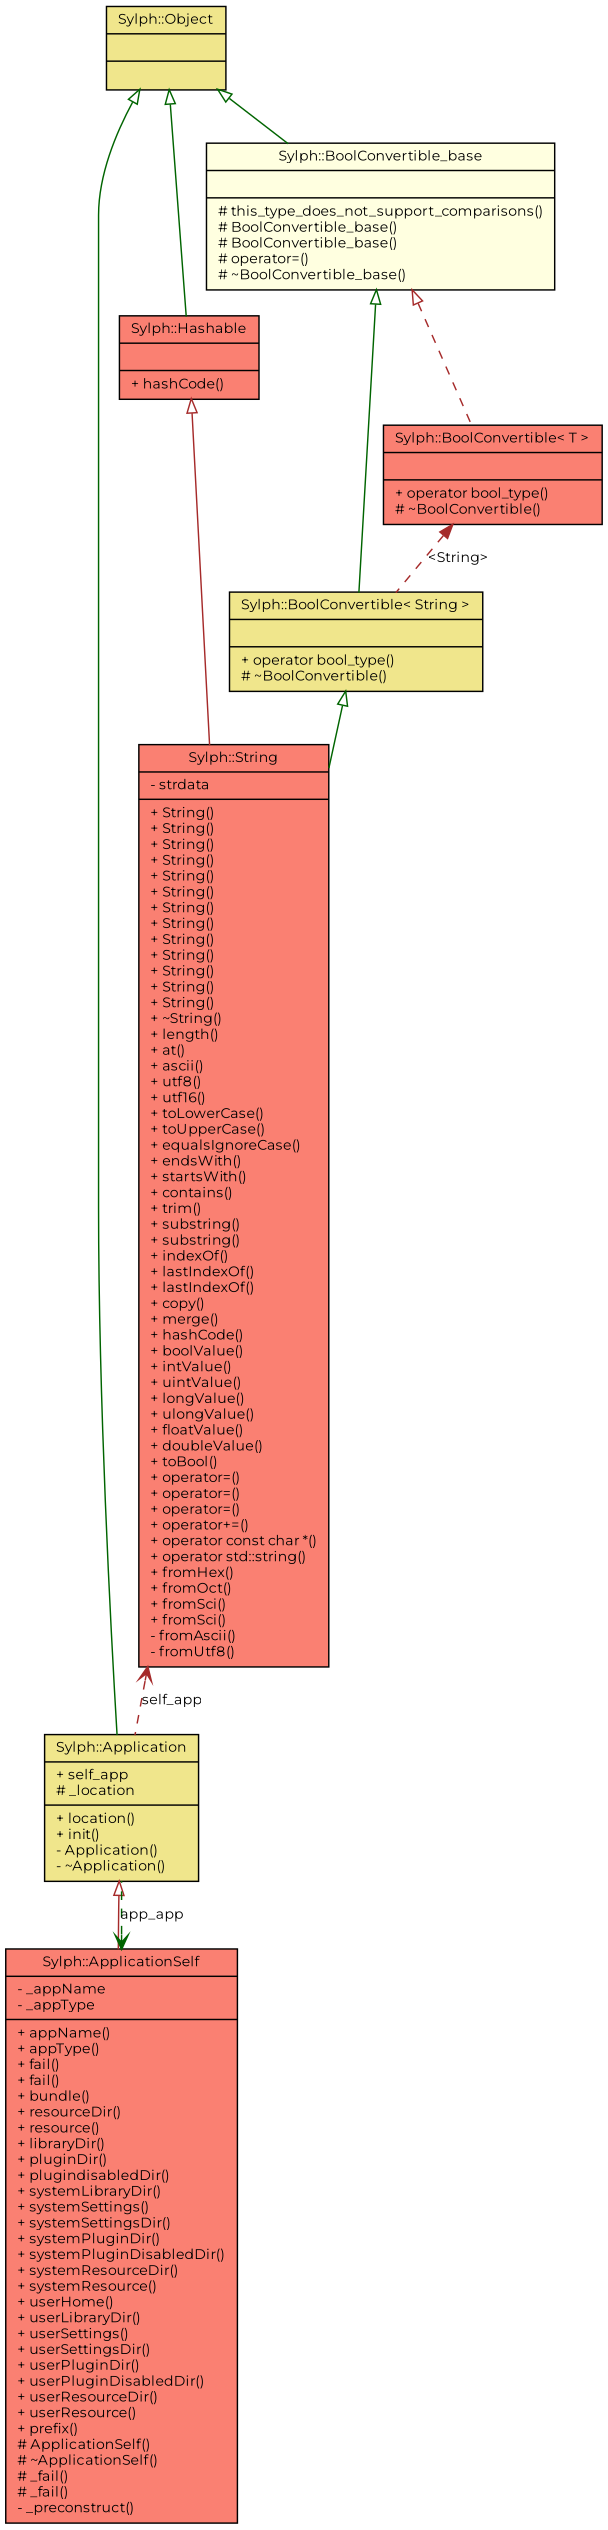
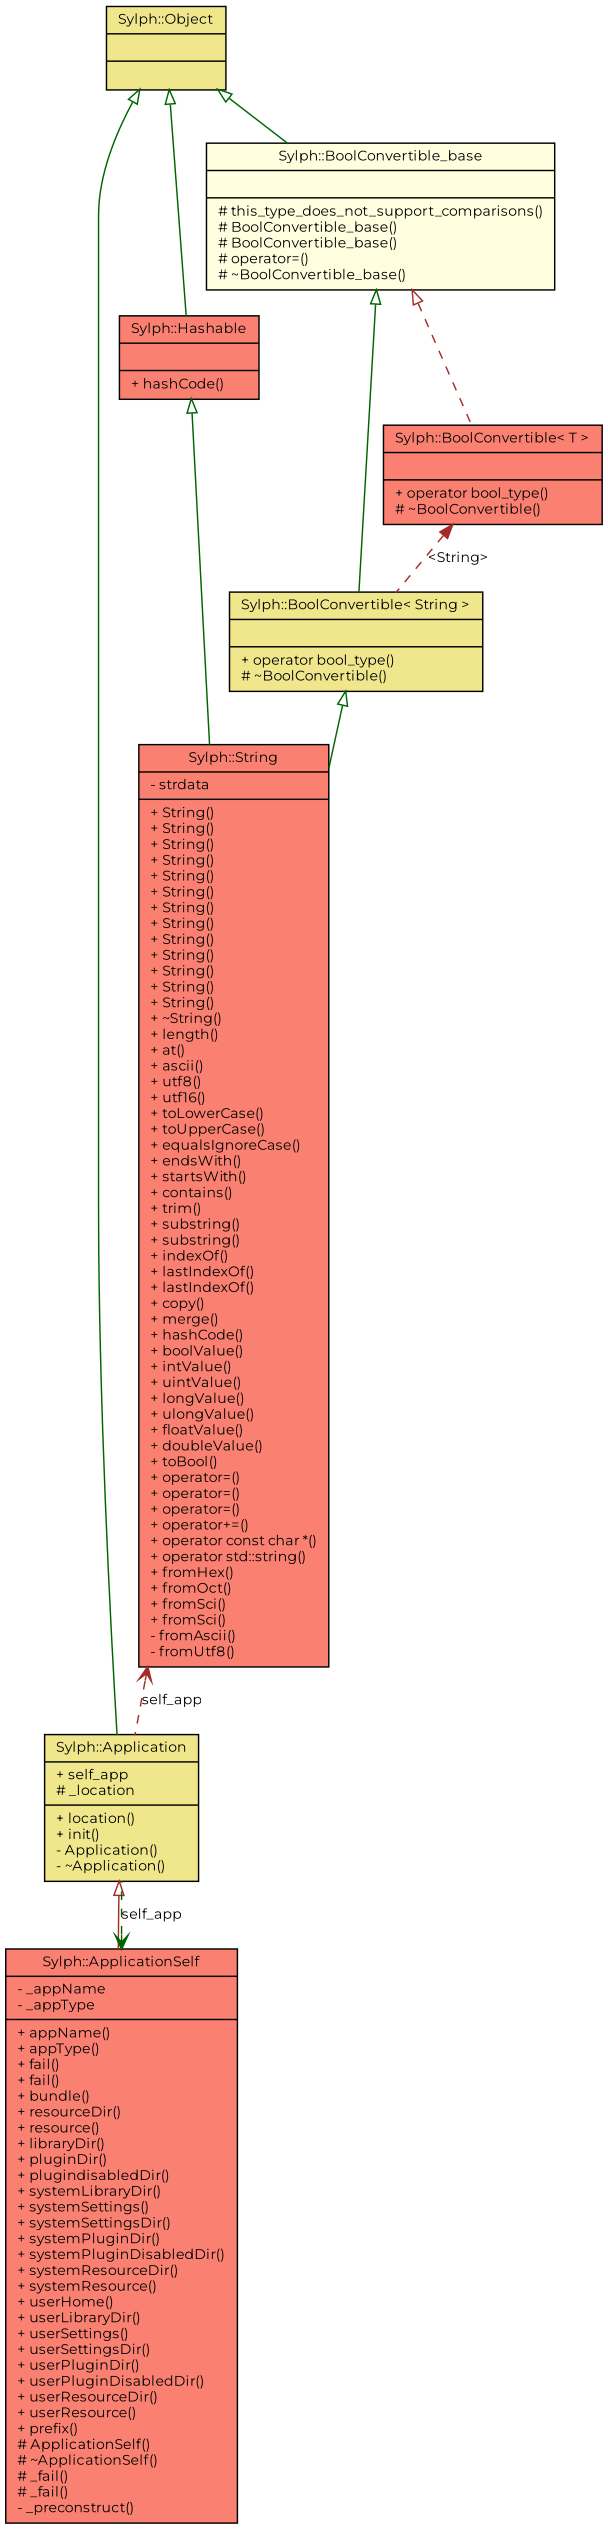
(201, 579) -> (201, 579)
(153, 1915) -> (153, 1915)
